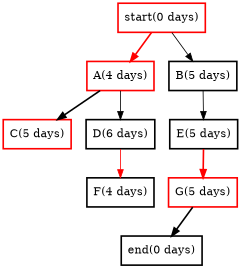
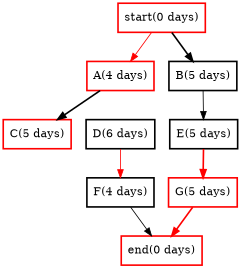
(143, 44) -> (143, 44)
(180, 44) -> (180, 44)
(120, 101) -> none
none -> (139, 218)
(185, 218) -> (185, 218)
(162, 251) -> (162, 251)
